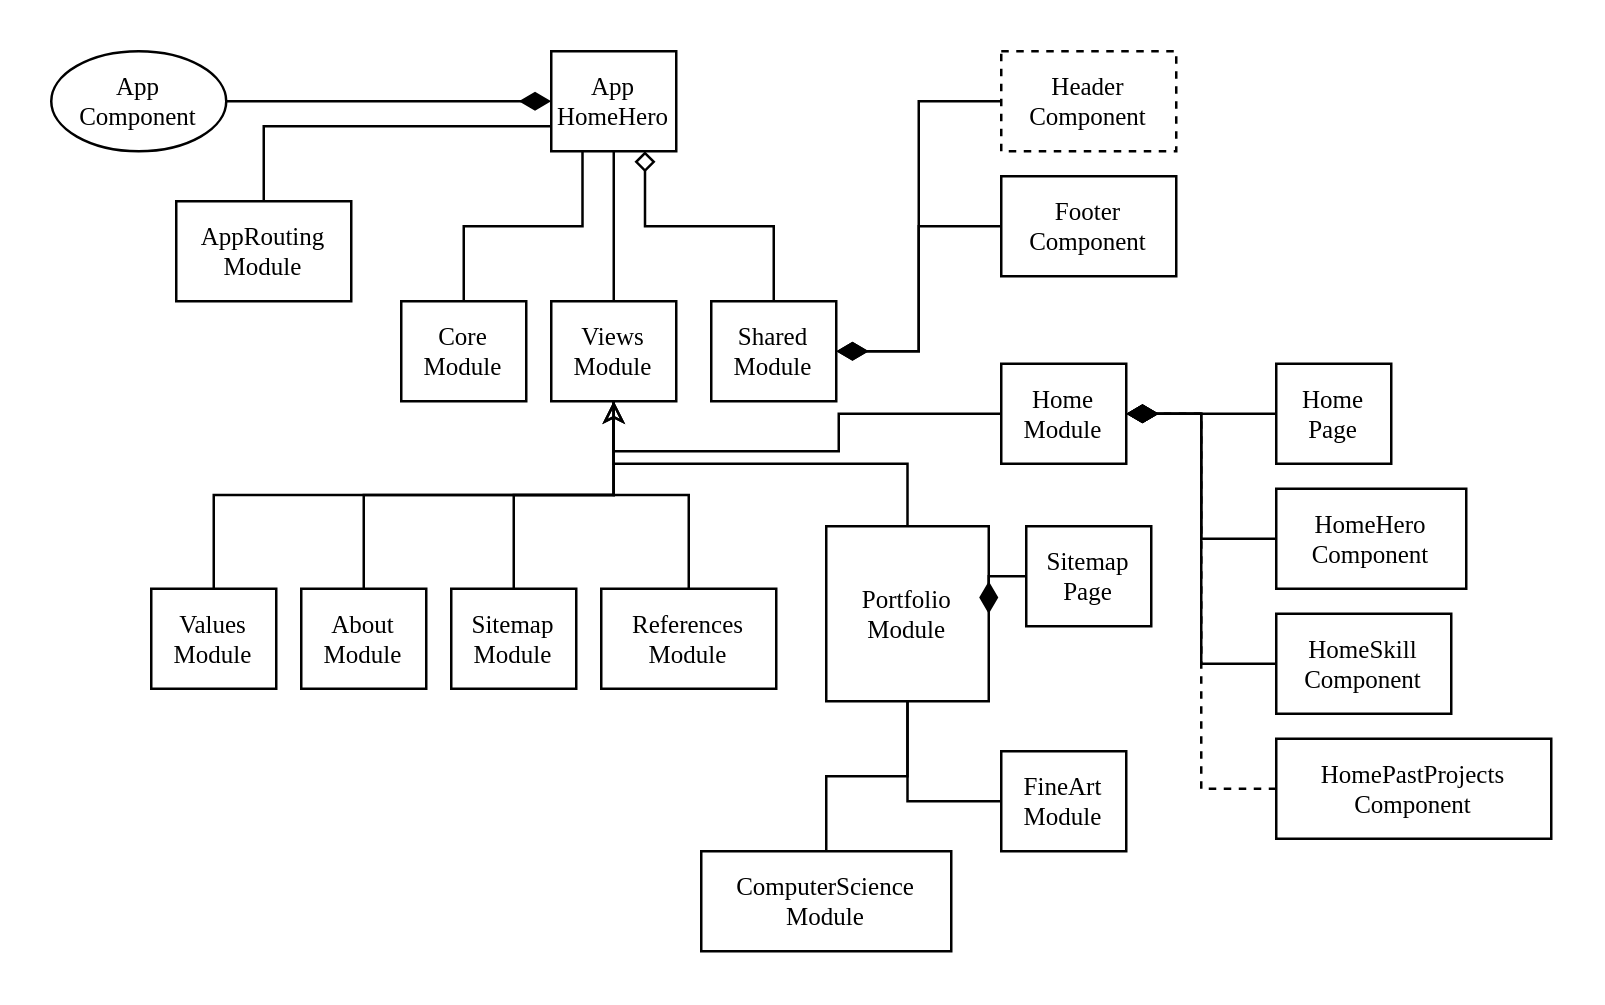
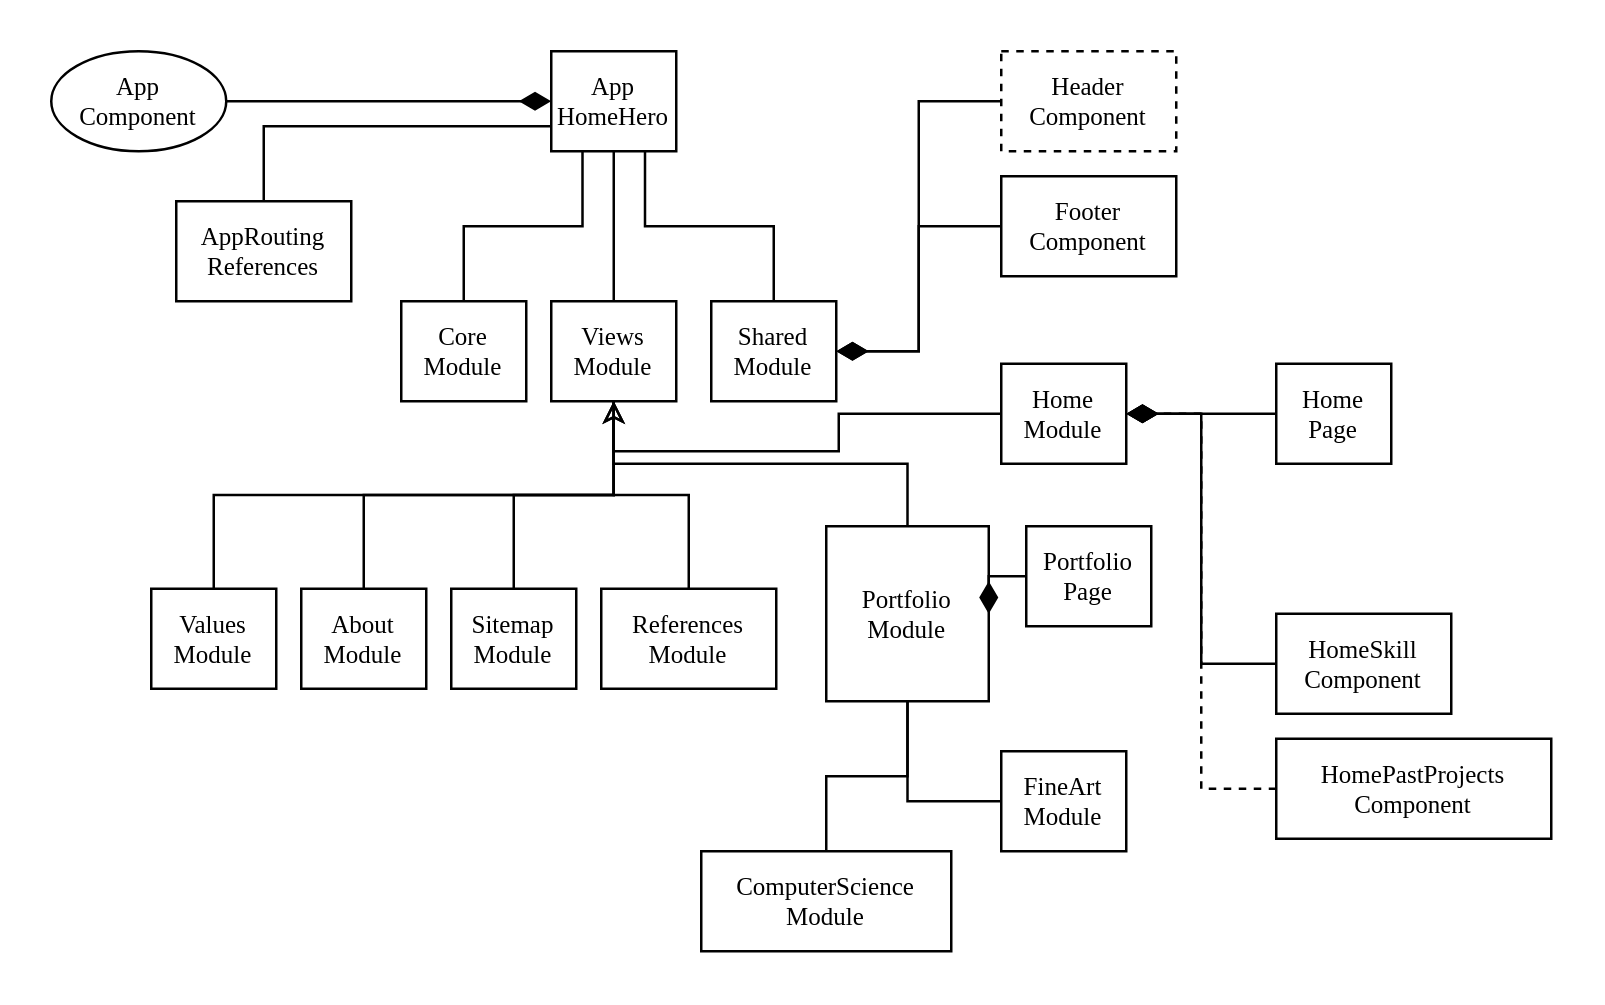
(645, 172) -> (645, 162)
(264, 251) -> (264, 251)
(1241, 539) -> none
(1371, 539) -> none
(1089, 576) -> (1089, 576)
